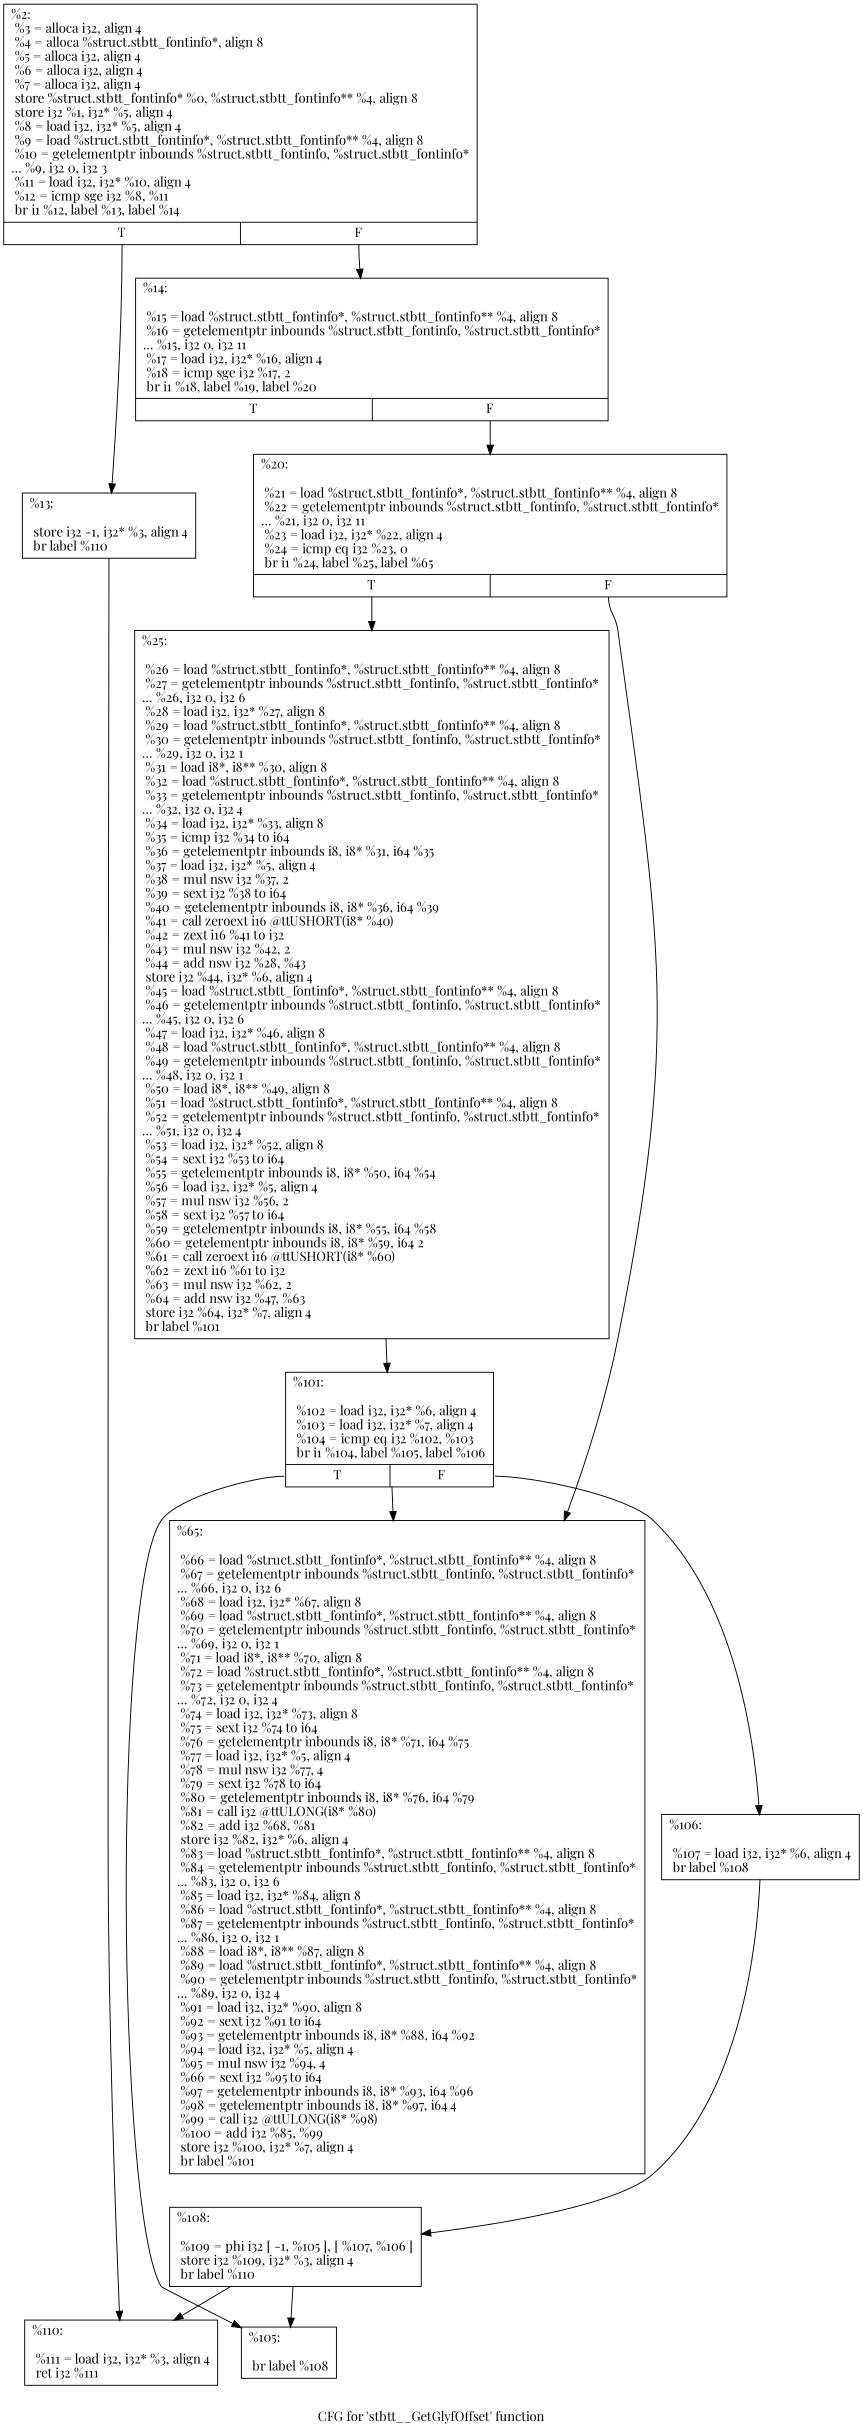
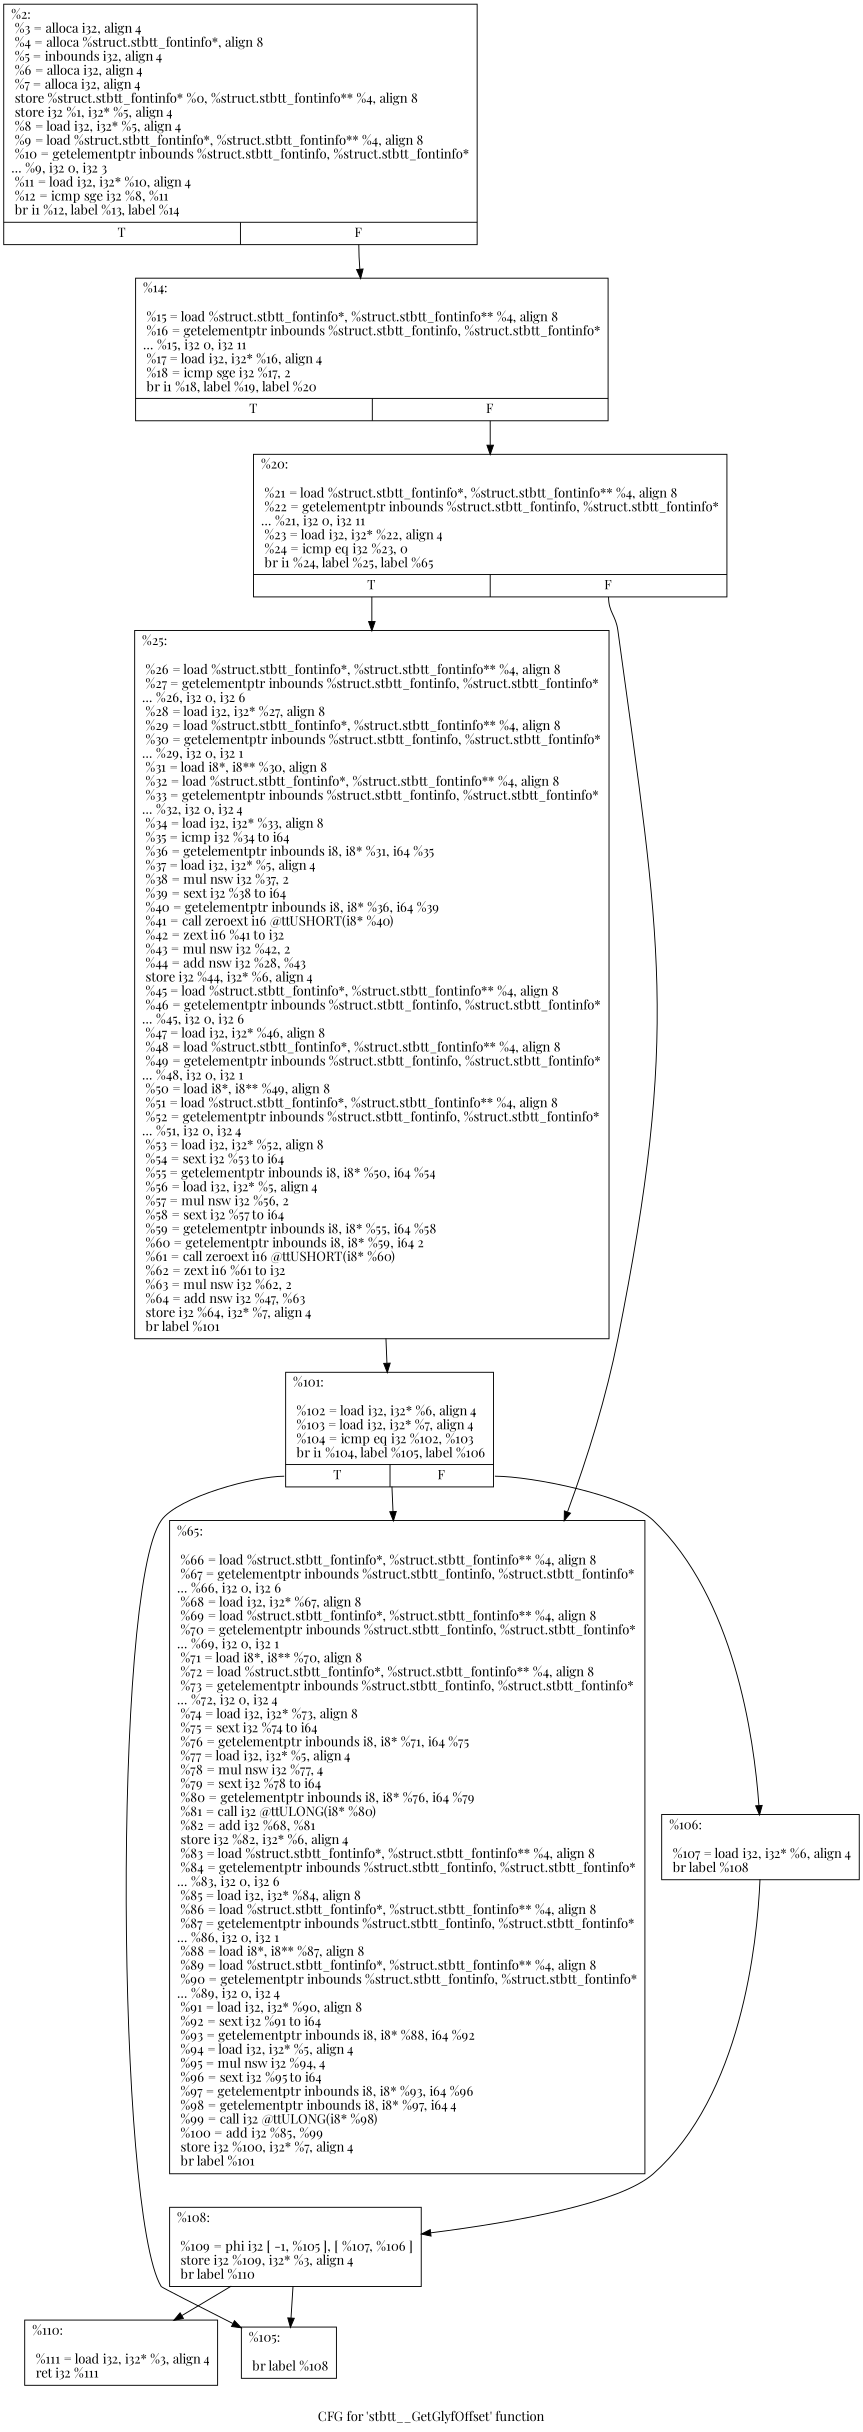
(76, 57) -> (87, 57)
(109, 526) -> none
(250, 2078) -> (250, 2078)
